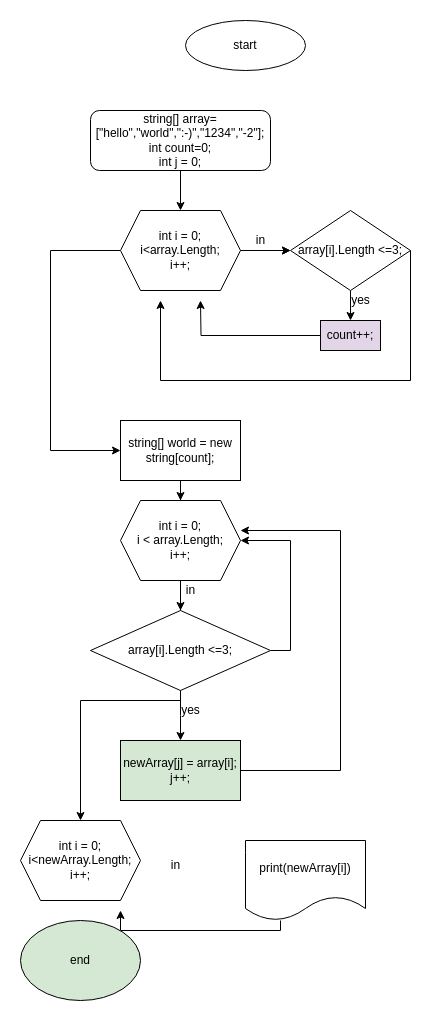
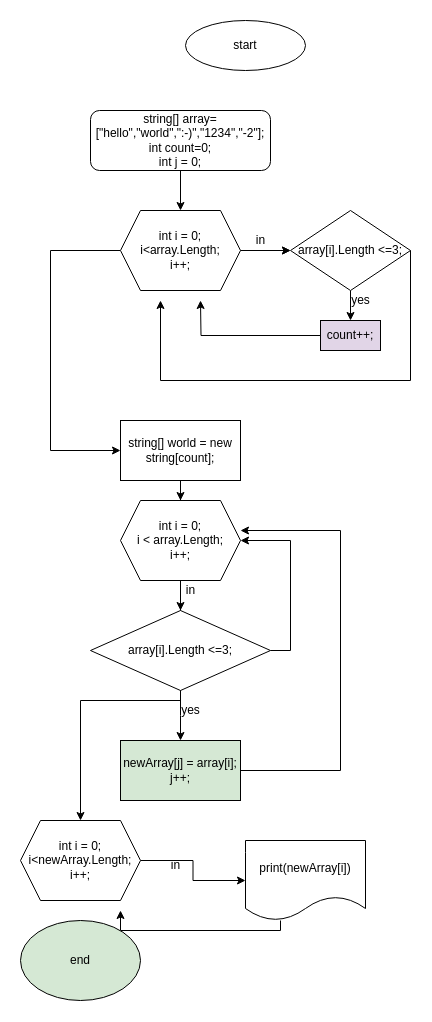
none -> (193, 868)
